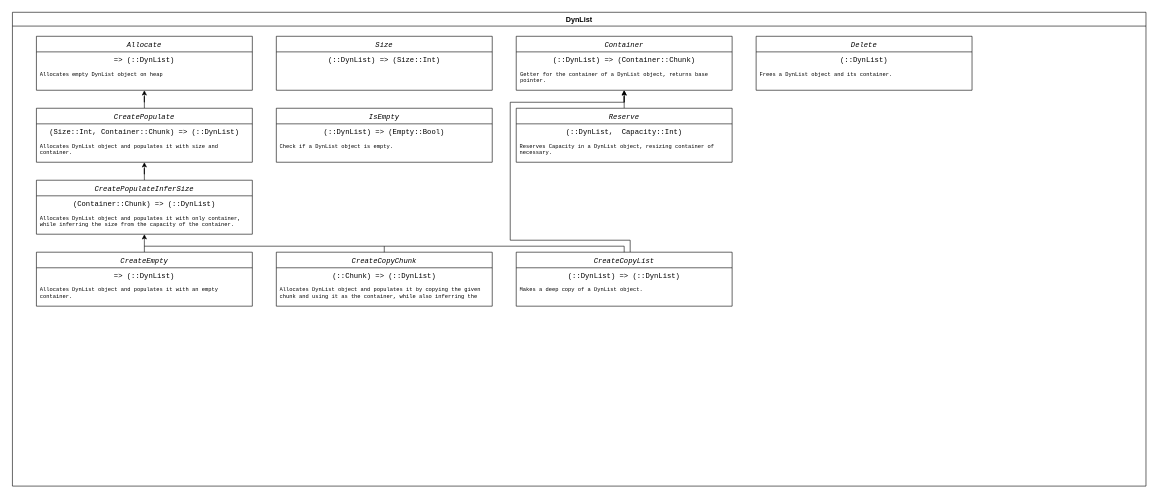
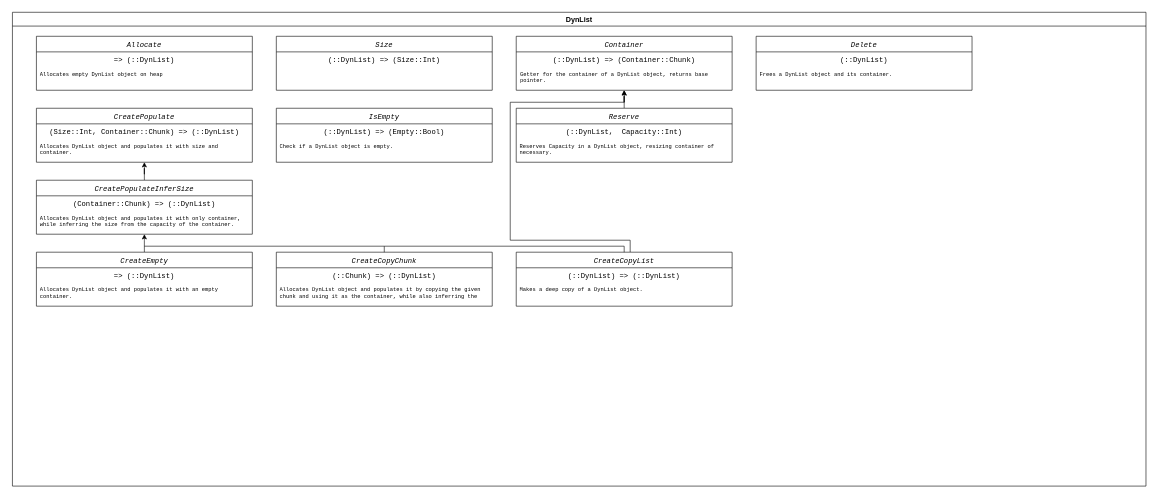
(144, 97) -> none
